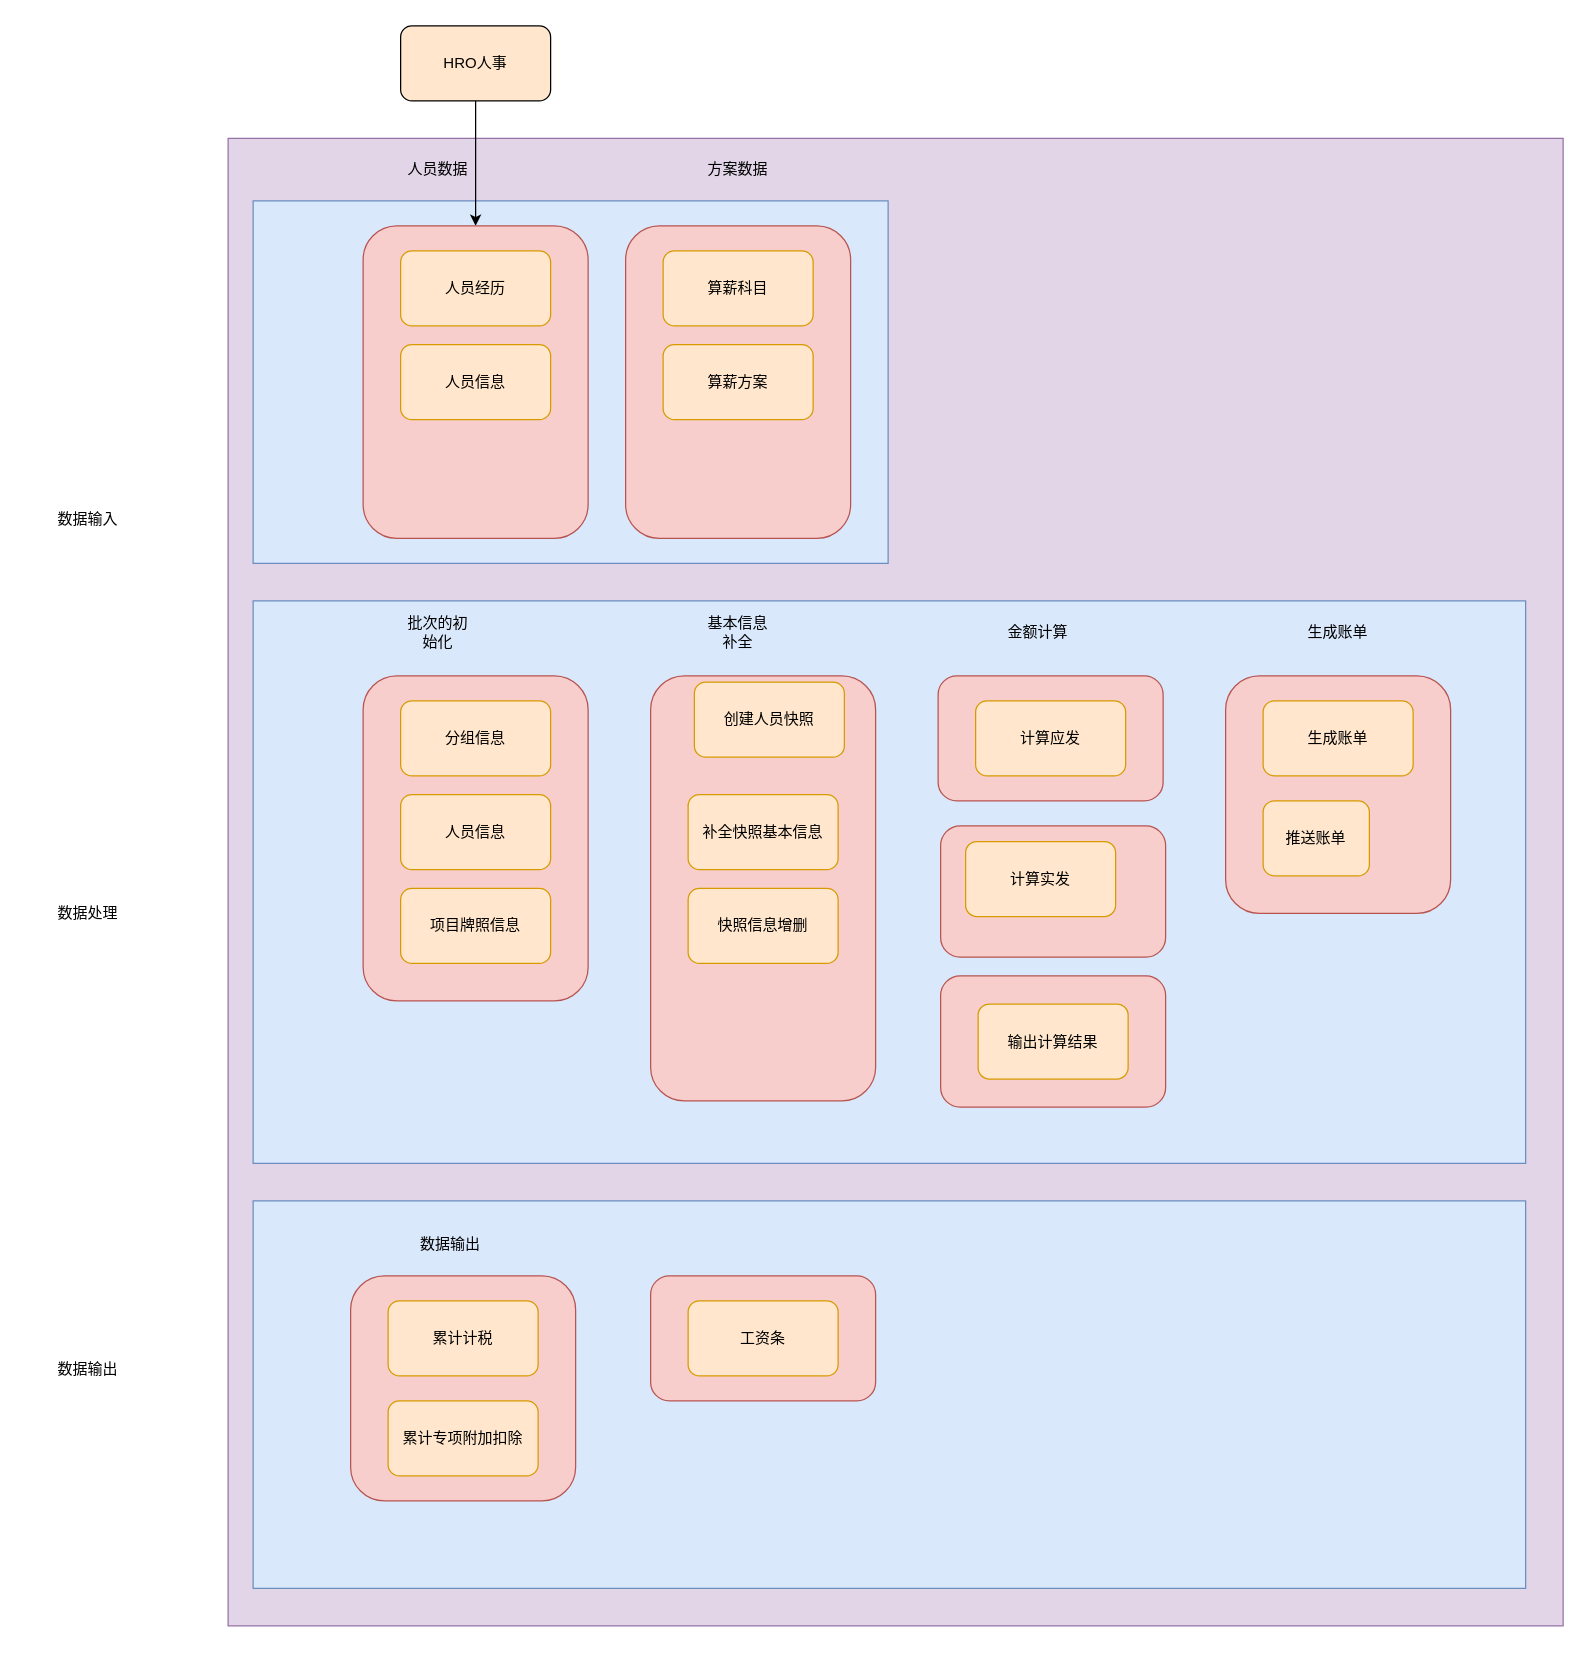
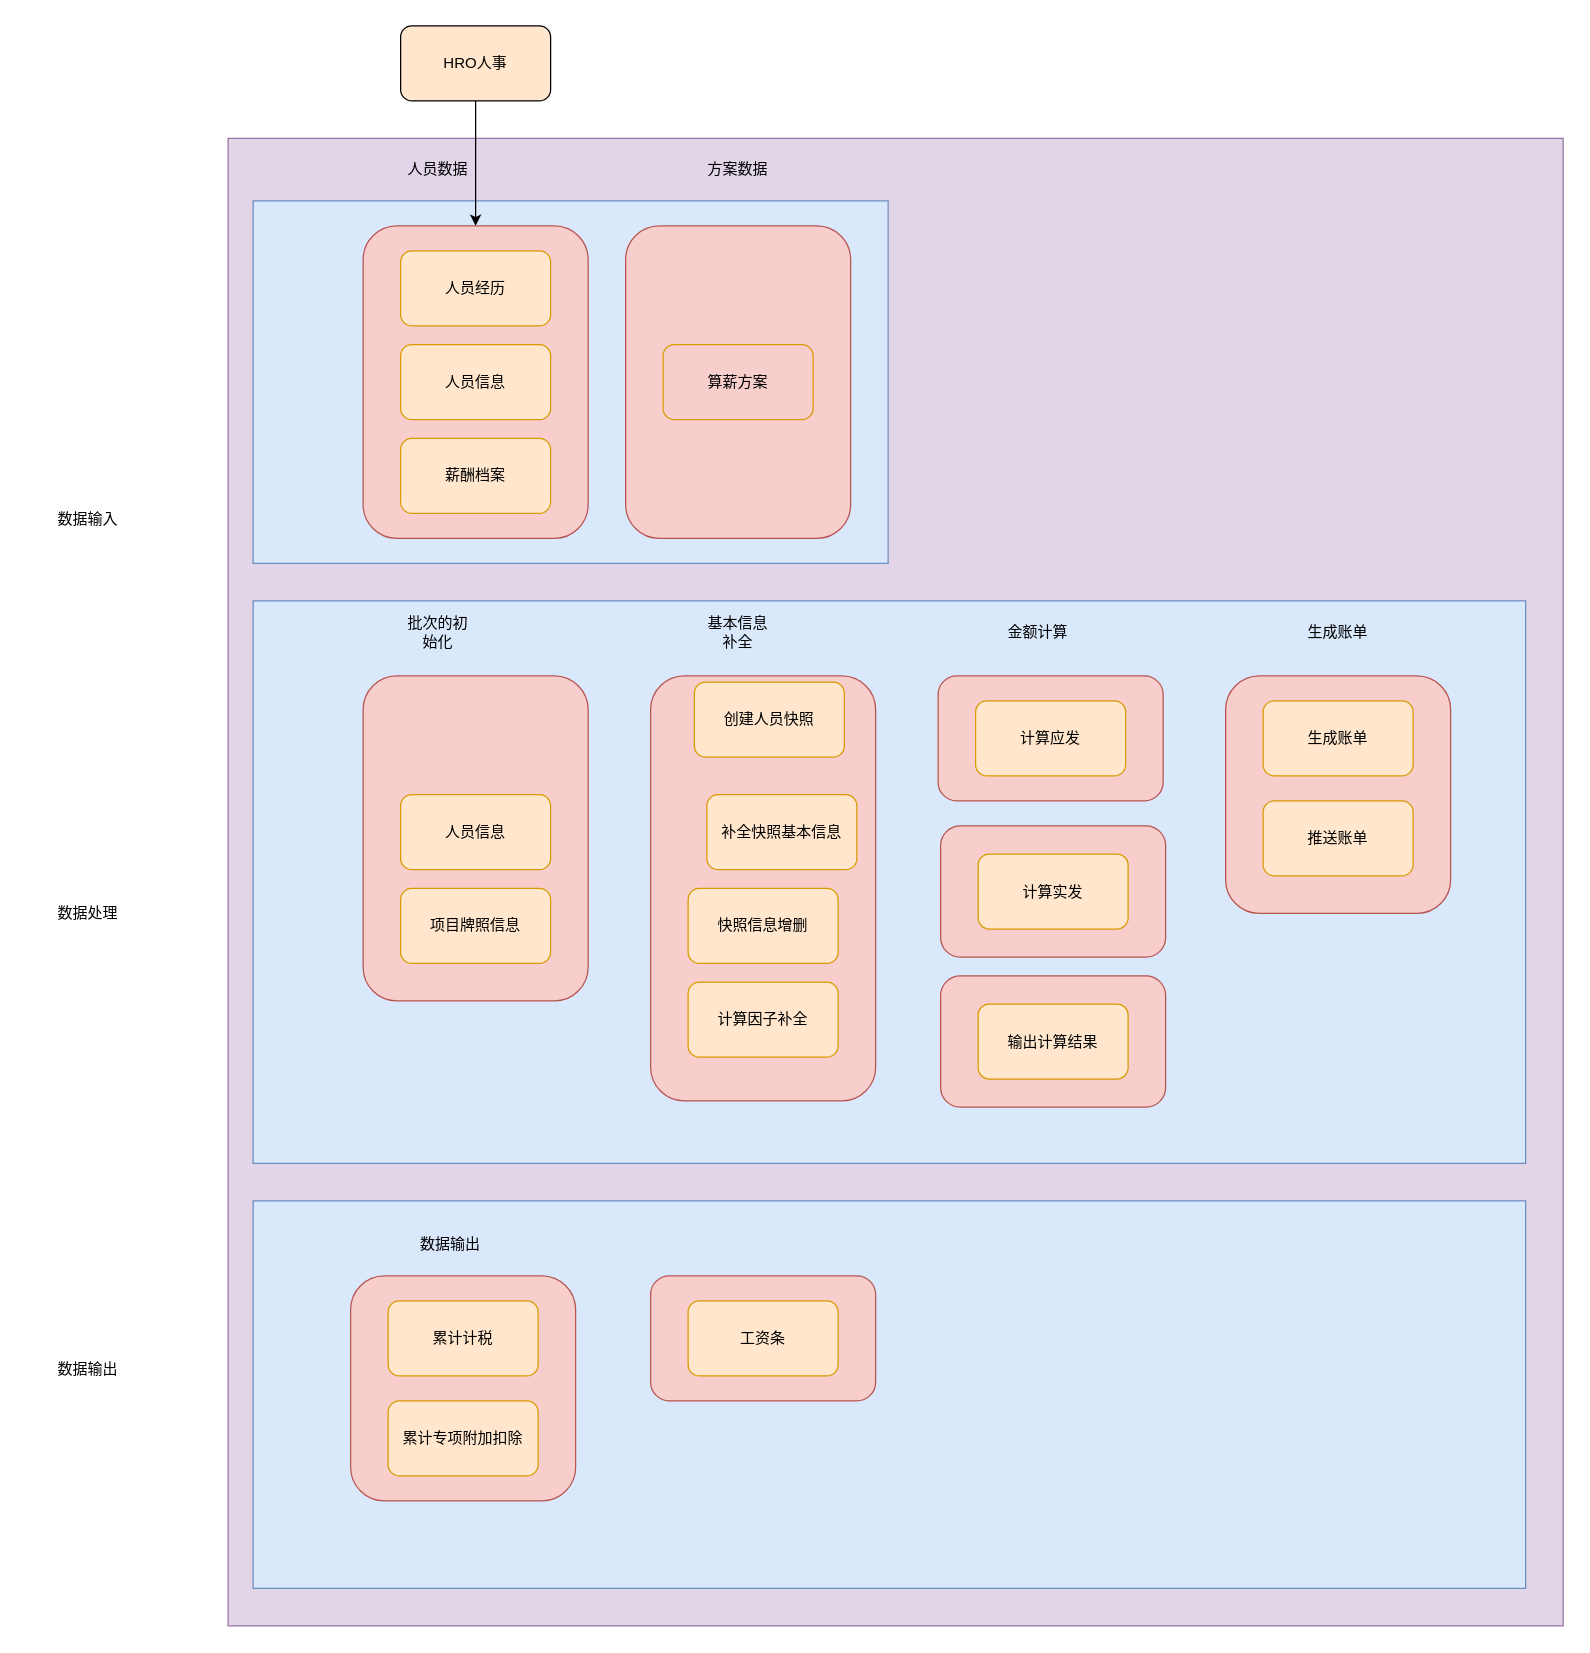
(738, 288) -> none
(738, 382) -> (738, 382)
none -> (476, 476)
(476, 738) -> none
(763, 832) -> (782, 832)
(1316, 838) -> (1338, 838)
(1041, 879) -> (1053, 891)
none -> (763, 1019)
